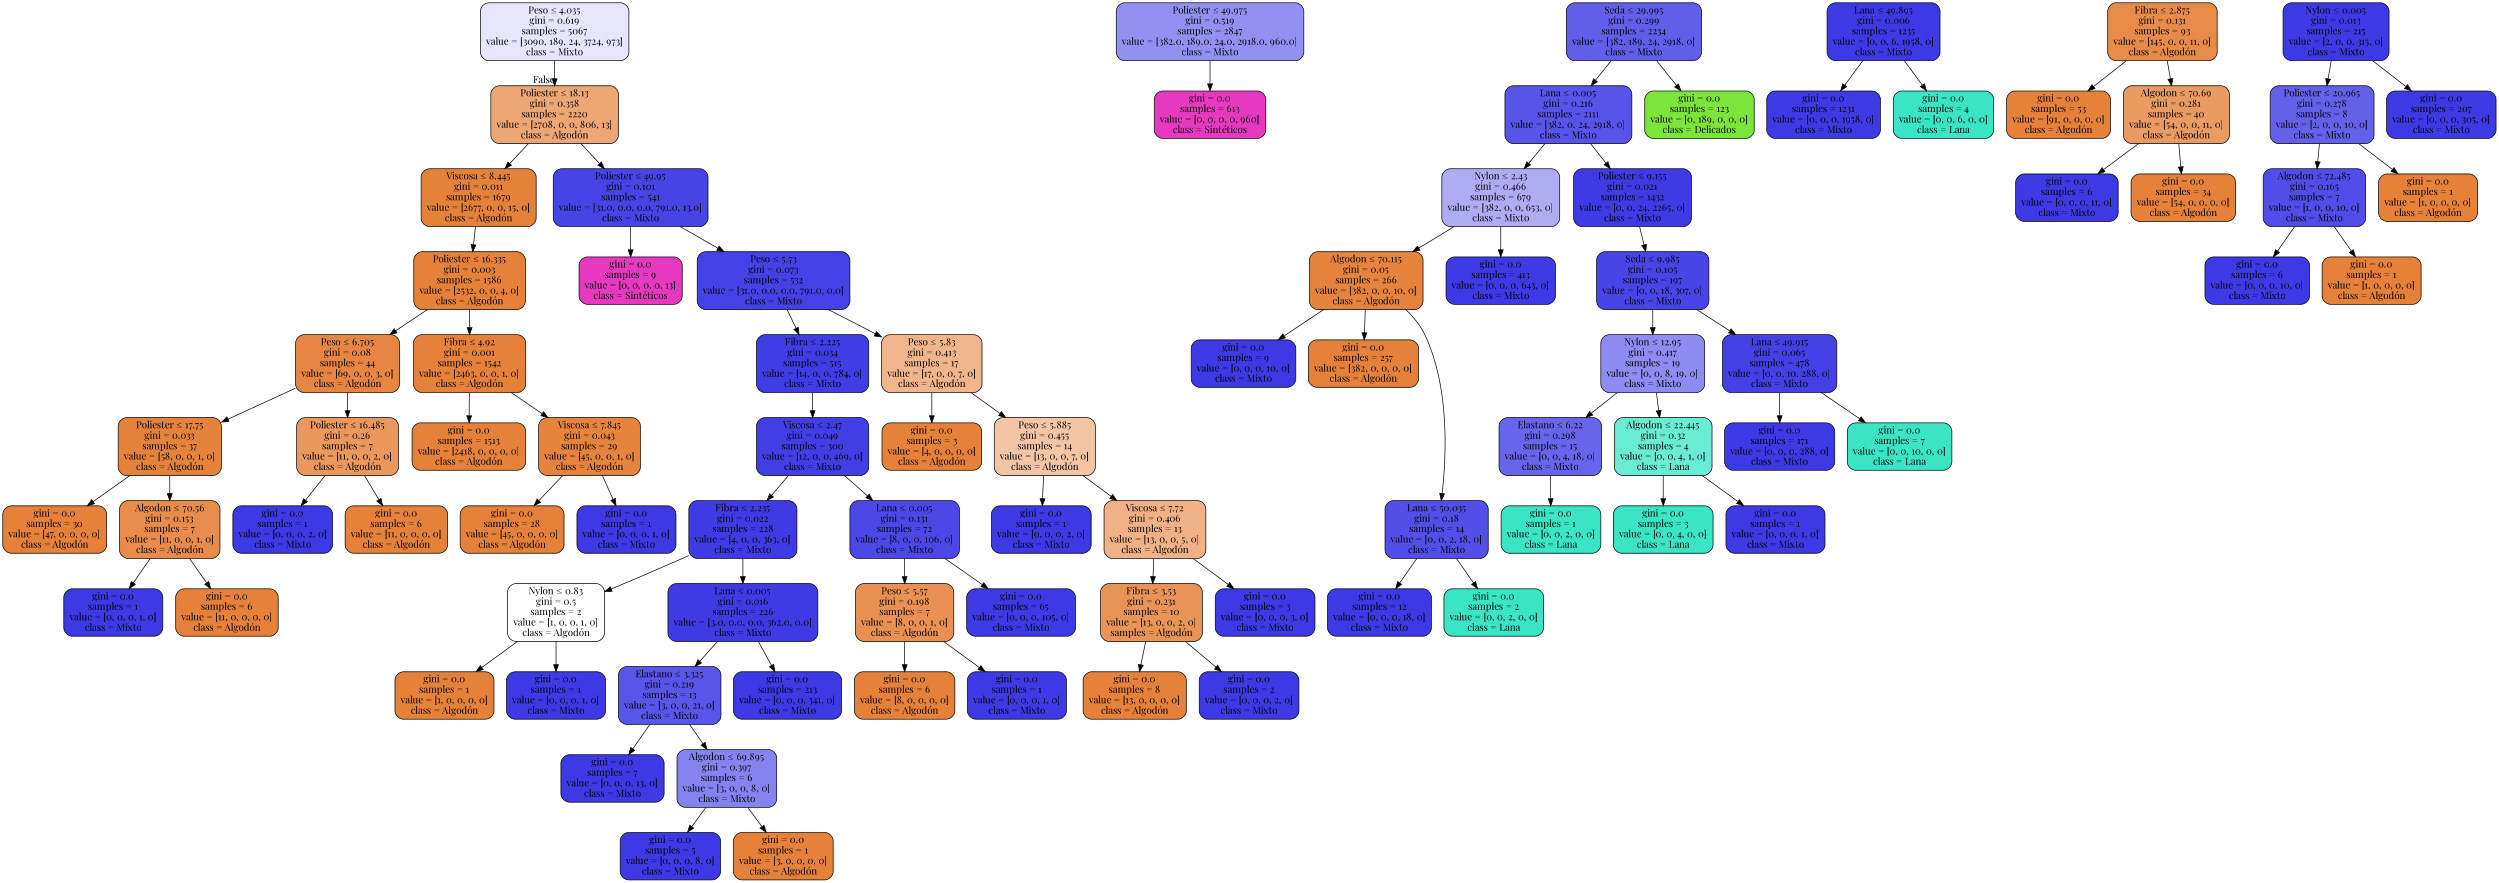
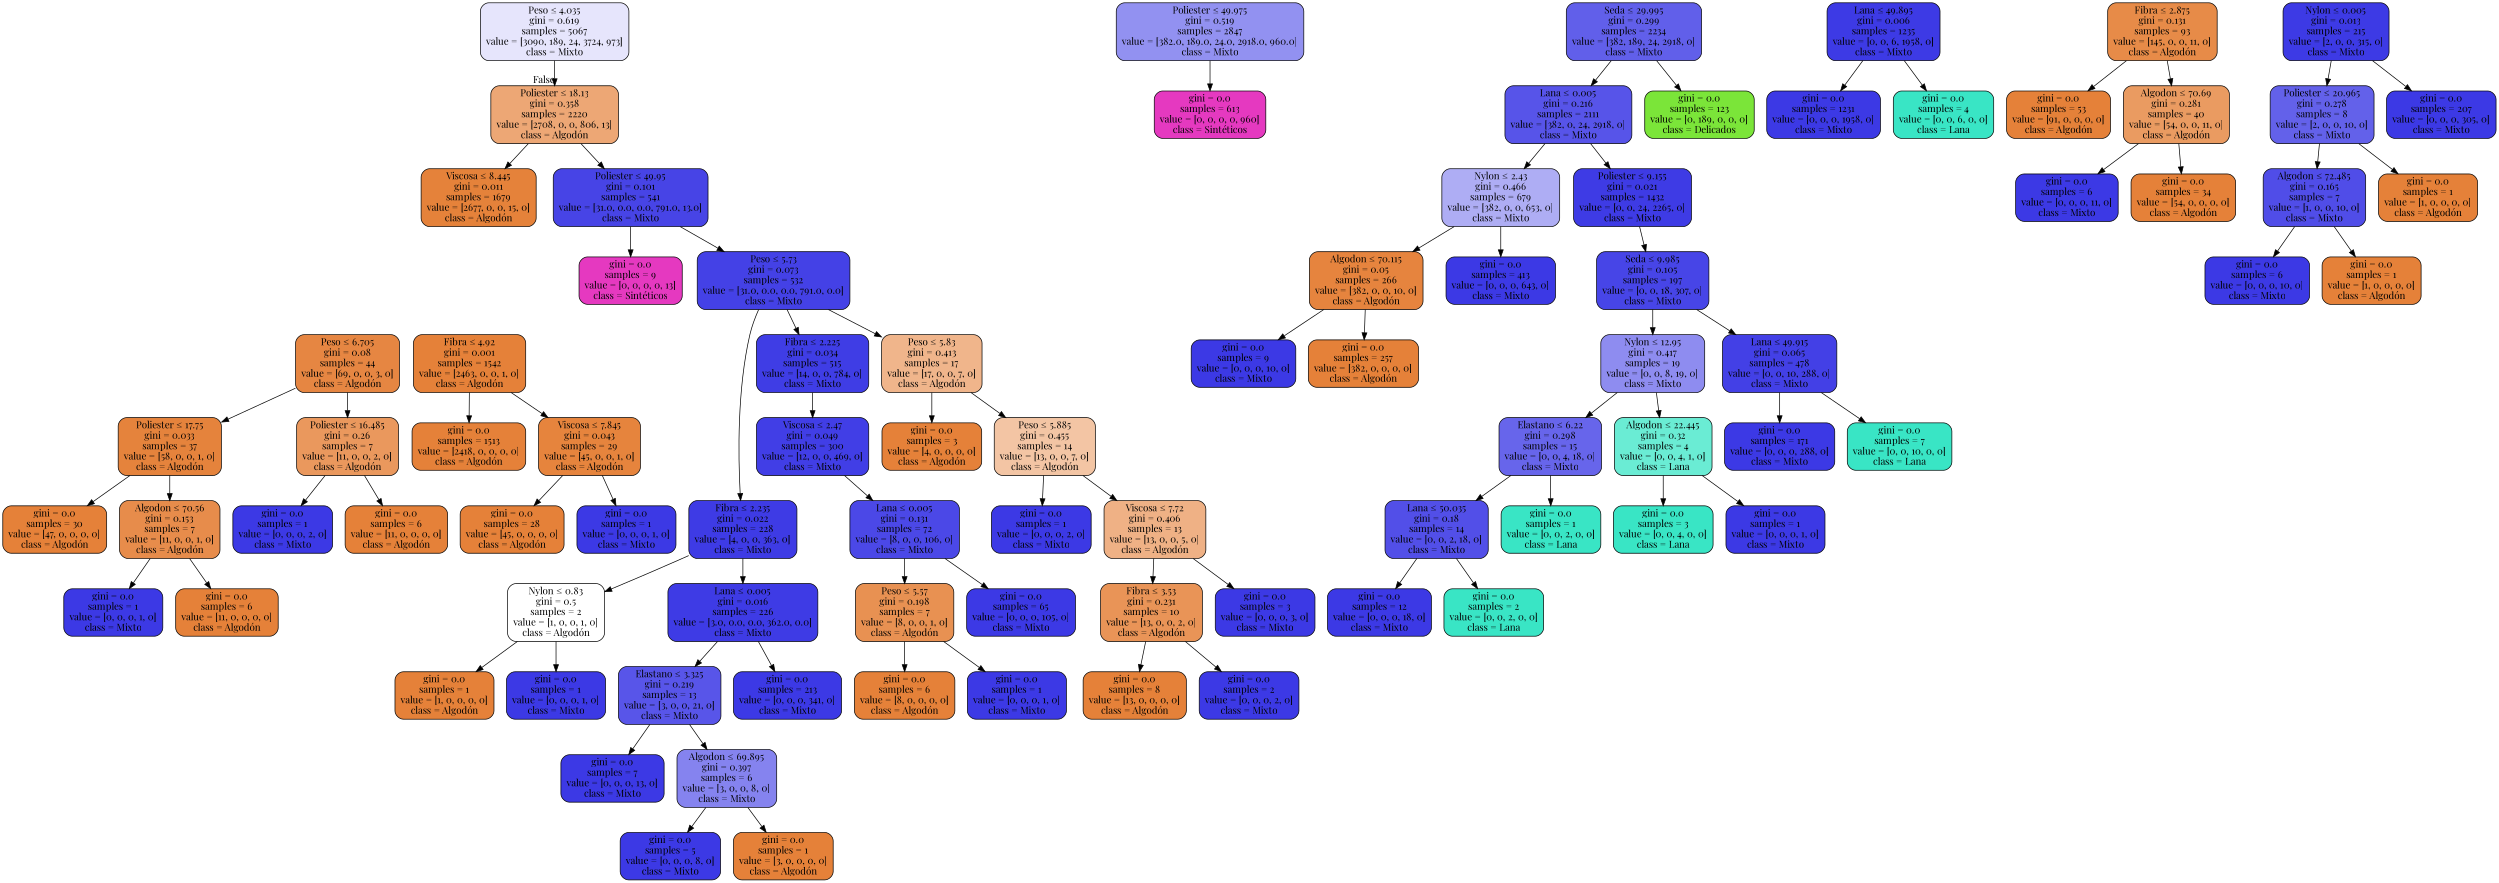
(470, 281) -> none
(1442, 397) -> (1496, 486)
(780, 485) -> (741, 400)
(1151, 633) -> (1151, 633)
